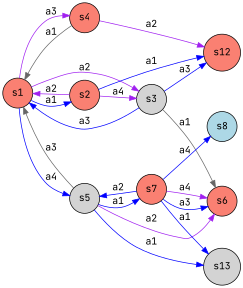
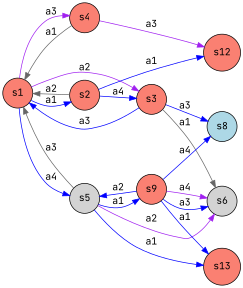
(152, 24) -> (152, 24)
(182, 79) -> (184, 112)
(55, 94) -> (55, 94)
(115, 97) -> (115, 97)
(152, 99) -> (152, 99)
(152, 189) -> (152, 189)
(222, 201) -> (222, 201)
(222, 267) -> (222, 267)
